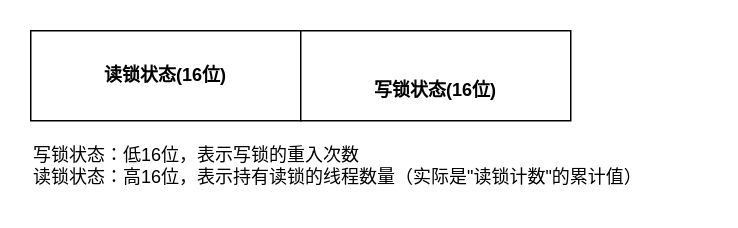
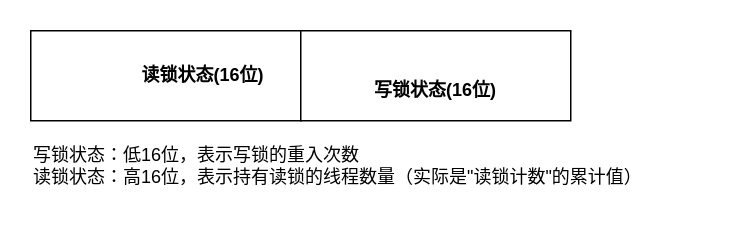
(166, 76) -> (203, 76)
